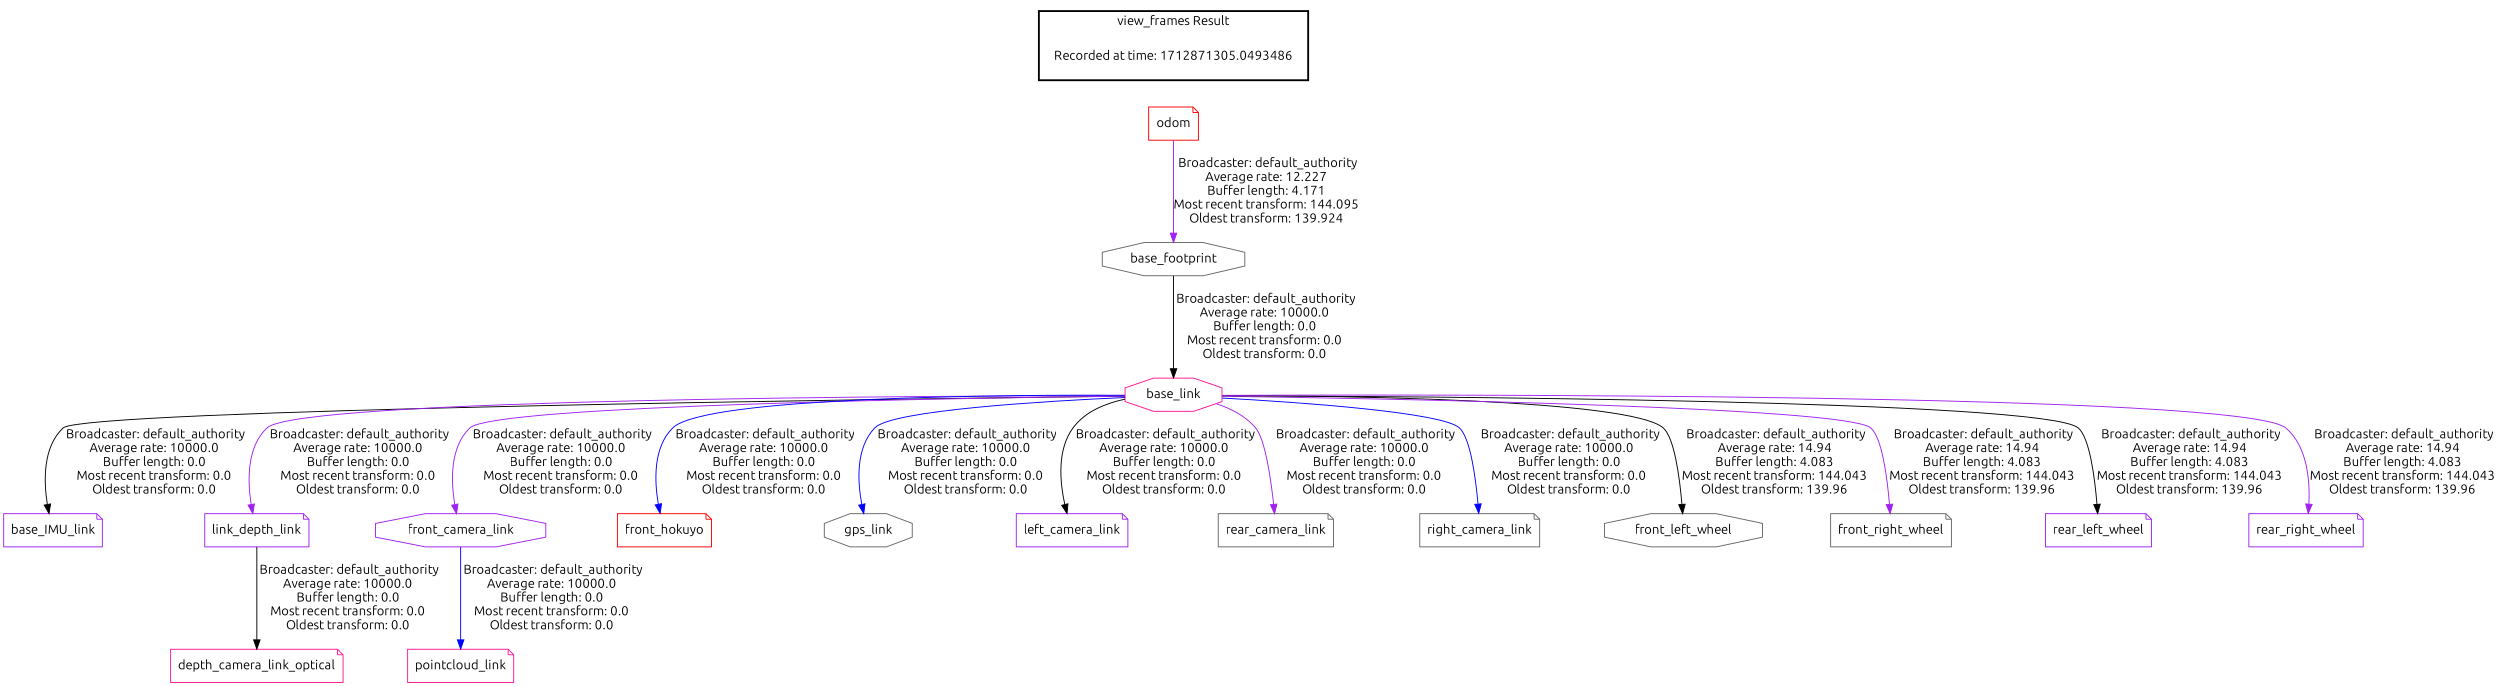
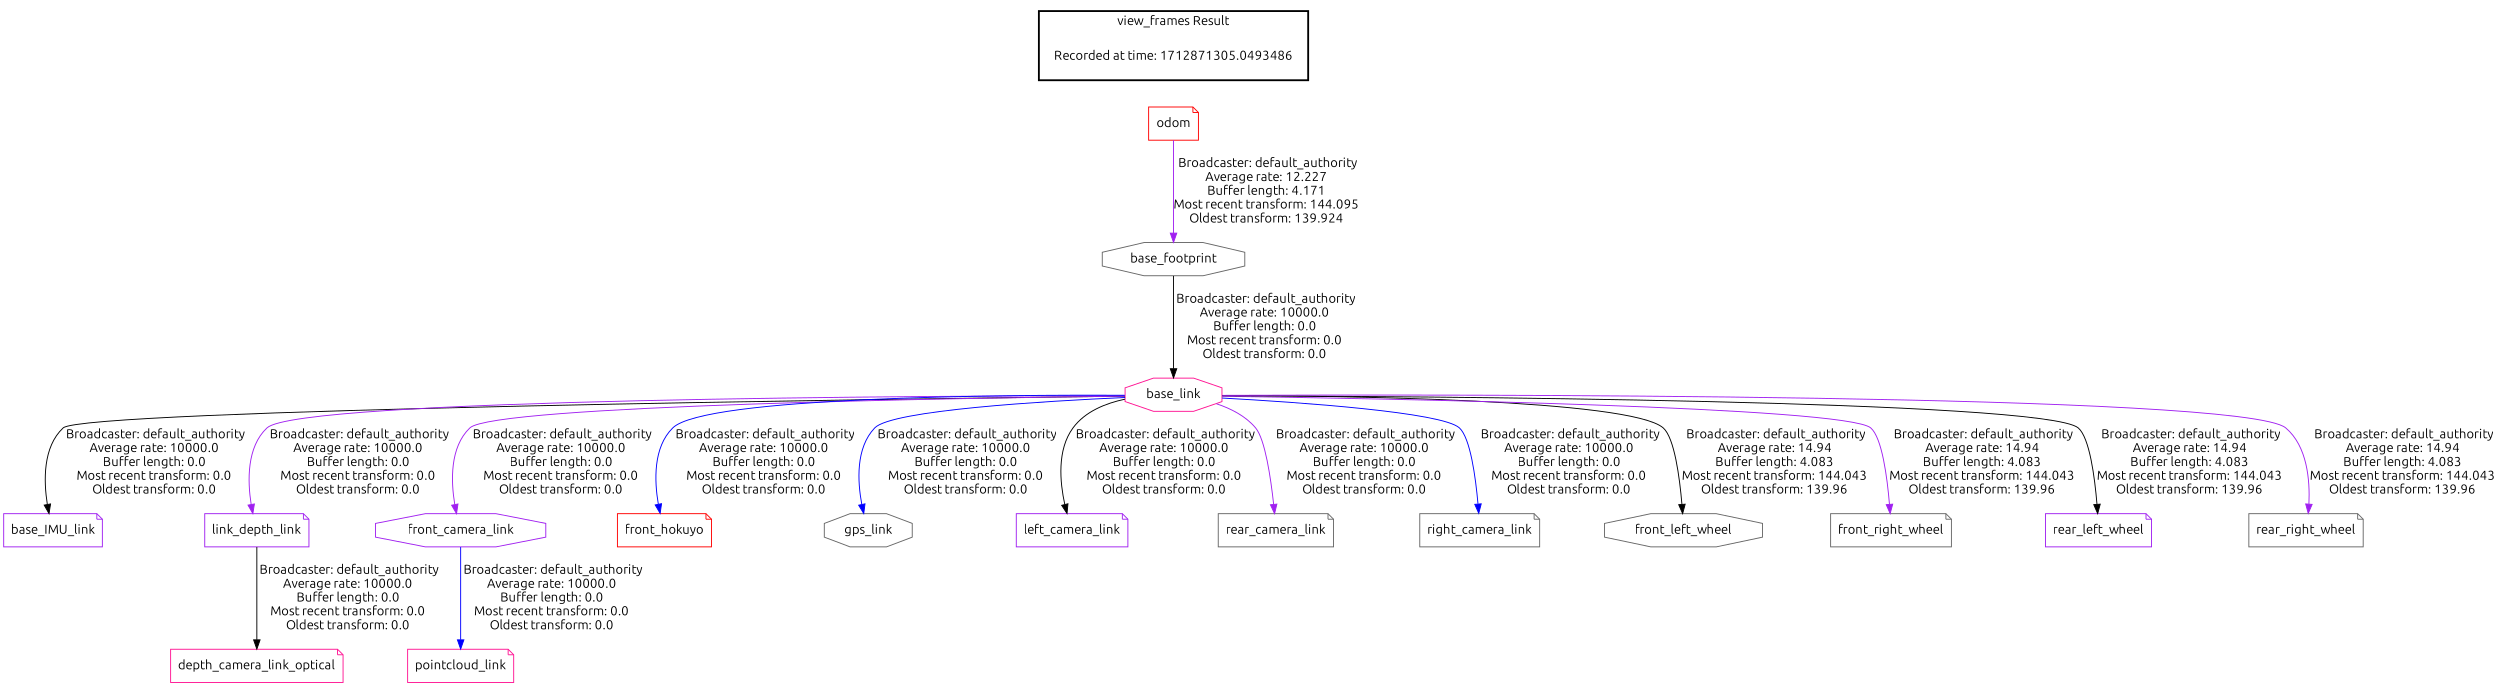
(2306, 530) -> (2306, 530)
